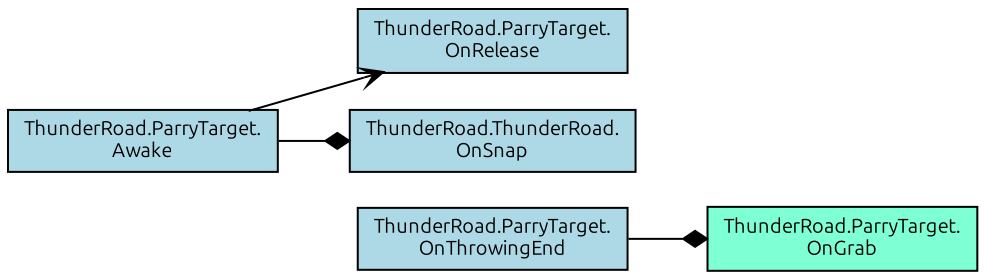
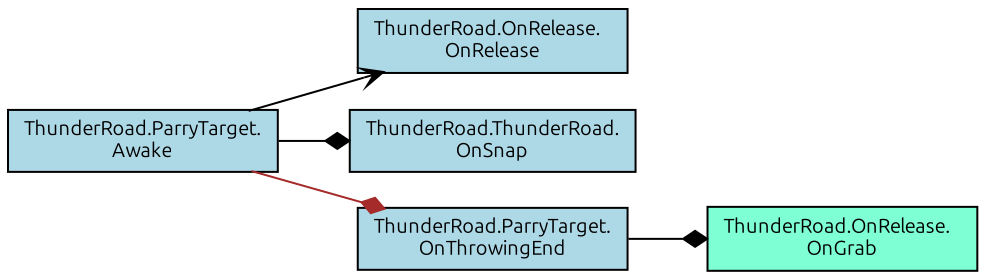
(493, 41) -> (493, 41)
none -> (306, 187)
(842, 239) -> (842, 239)
